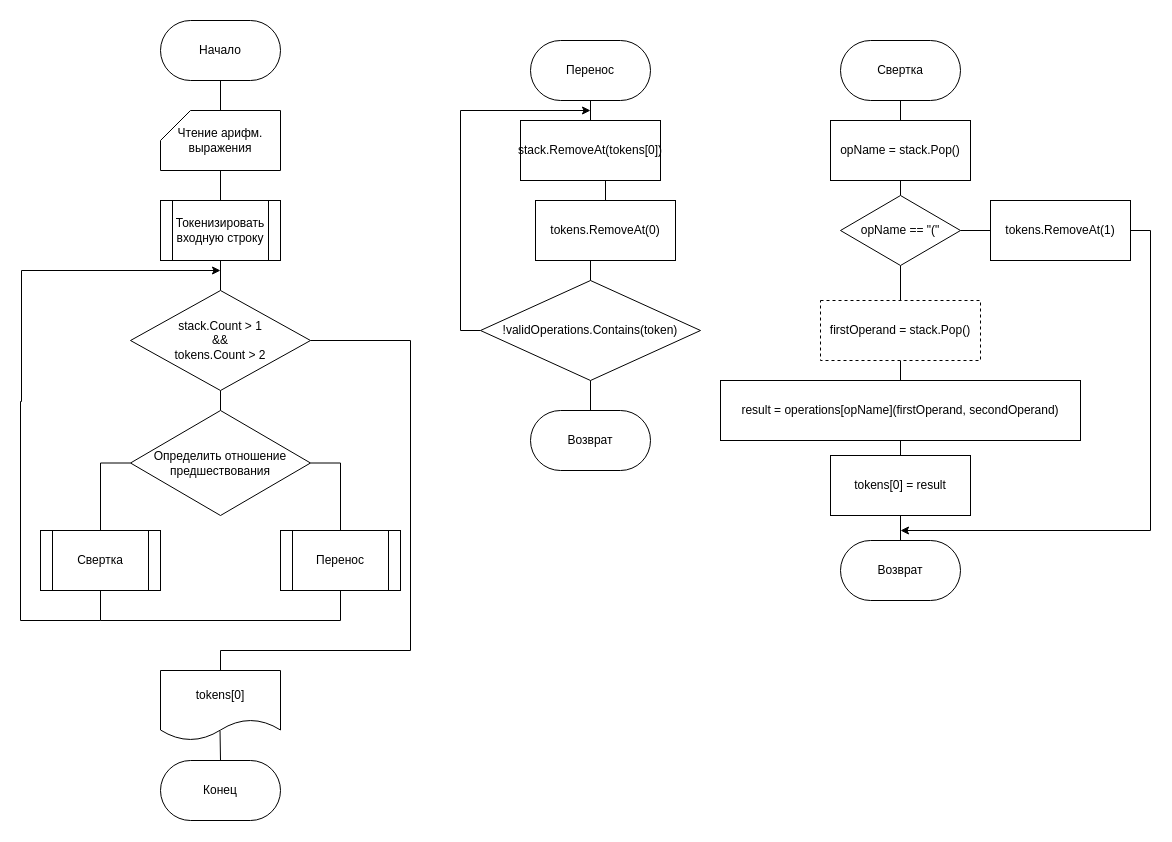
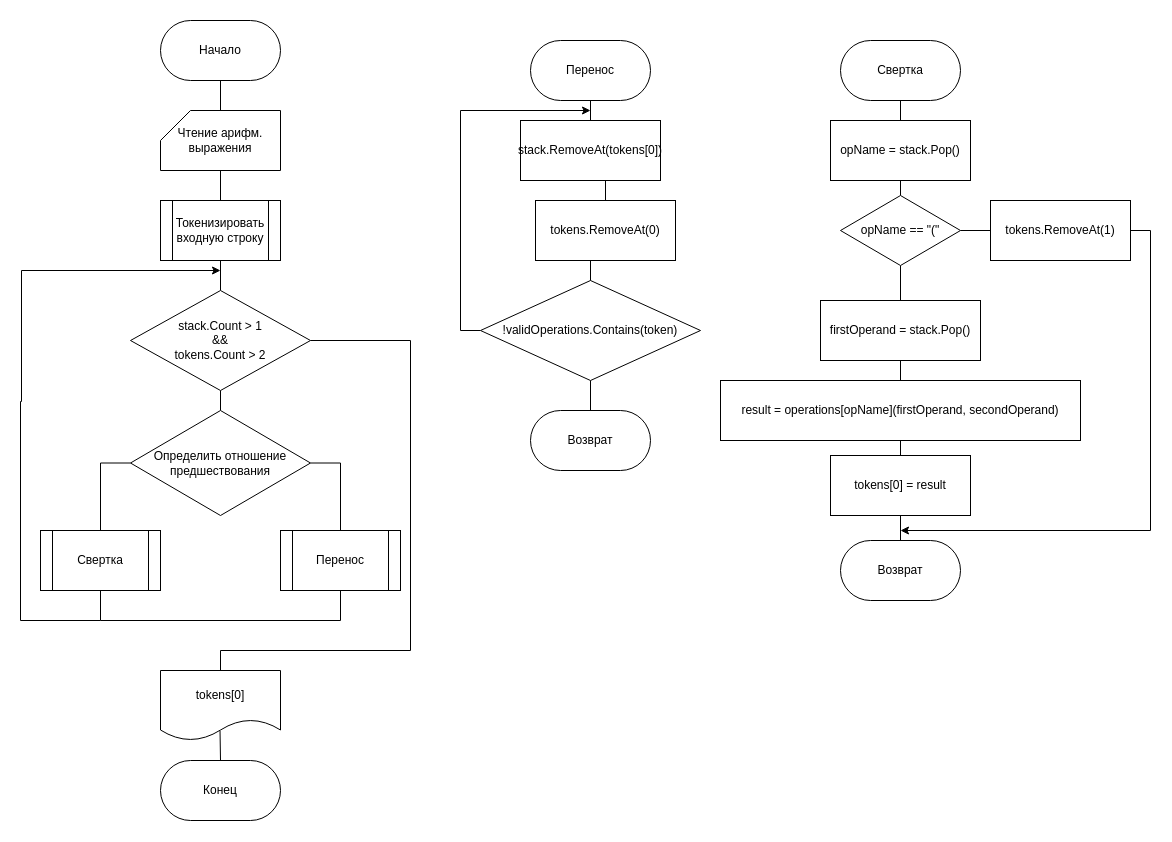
(901, 331) -> (901, 331)
